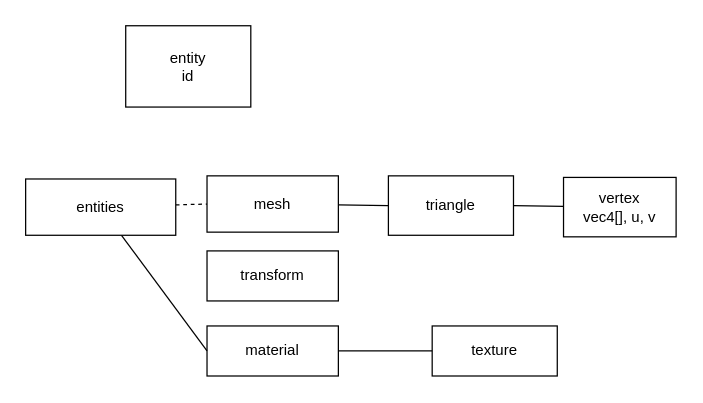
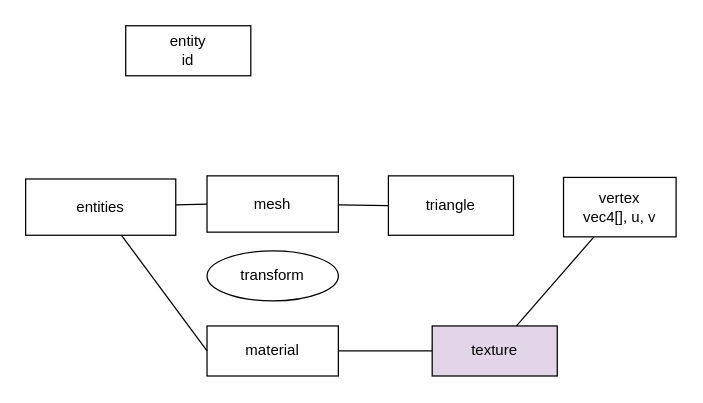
(188, 66) -> (188, 51)
(192, 204) -> (192, 204)
(538, 206) -> (555, 281)
(273, 276) -> (273, 276)
(494, 351) -> (494, 351)
